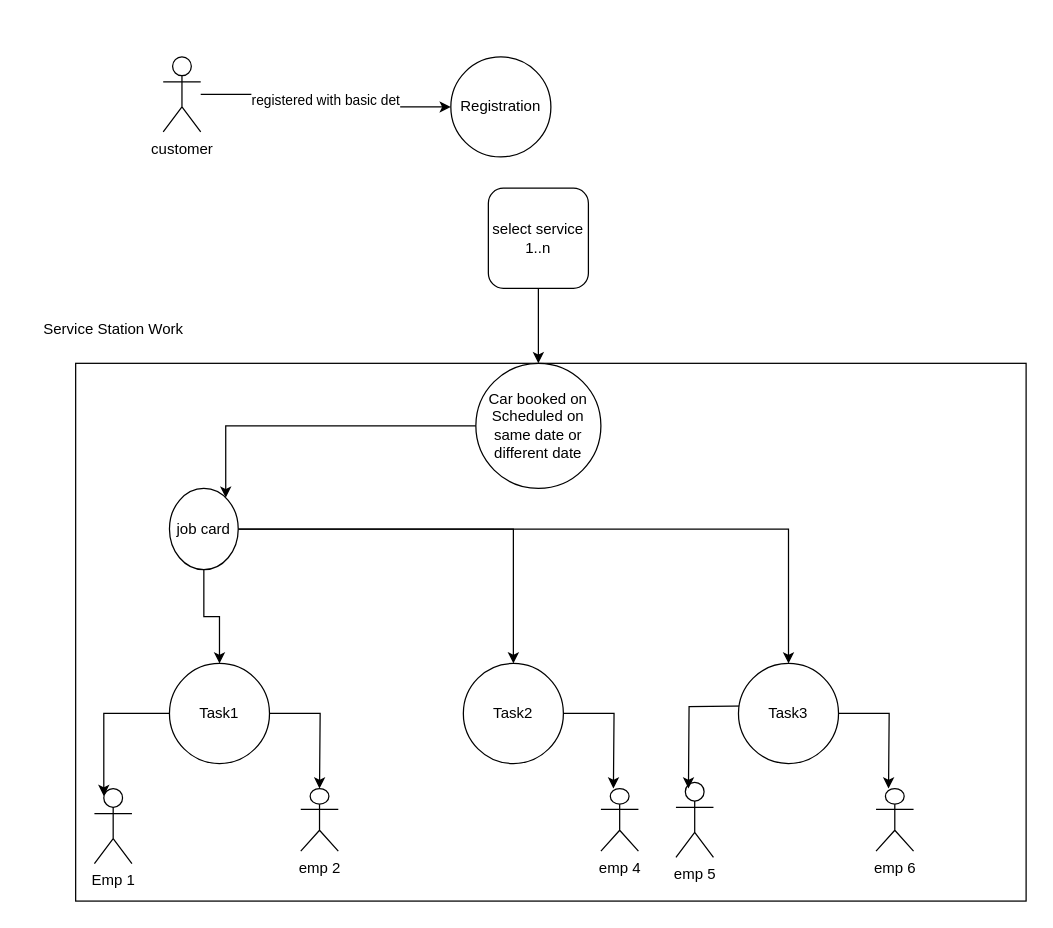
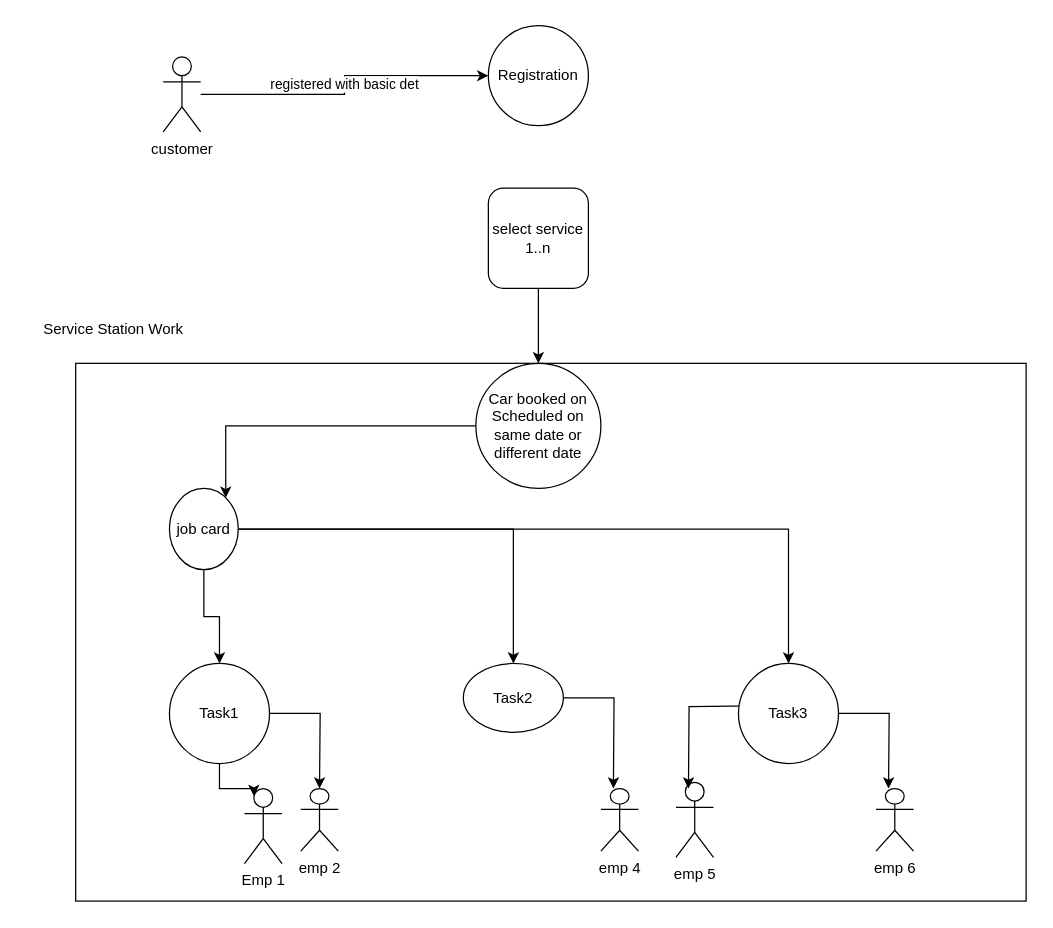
(501, 107) -> (538, 76)
(513, 713) -> (513, 698)
(113, 826) -> (263, 826)
